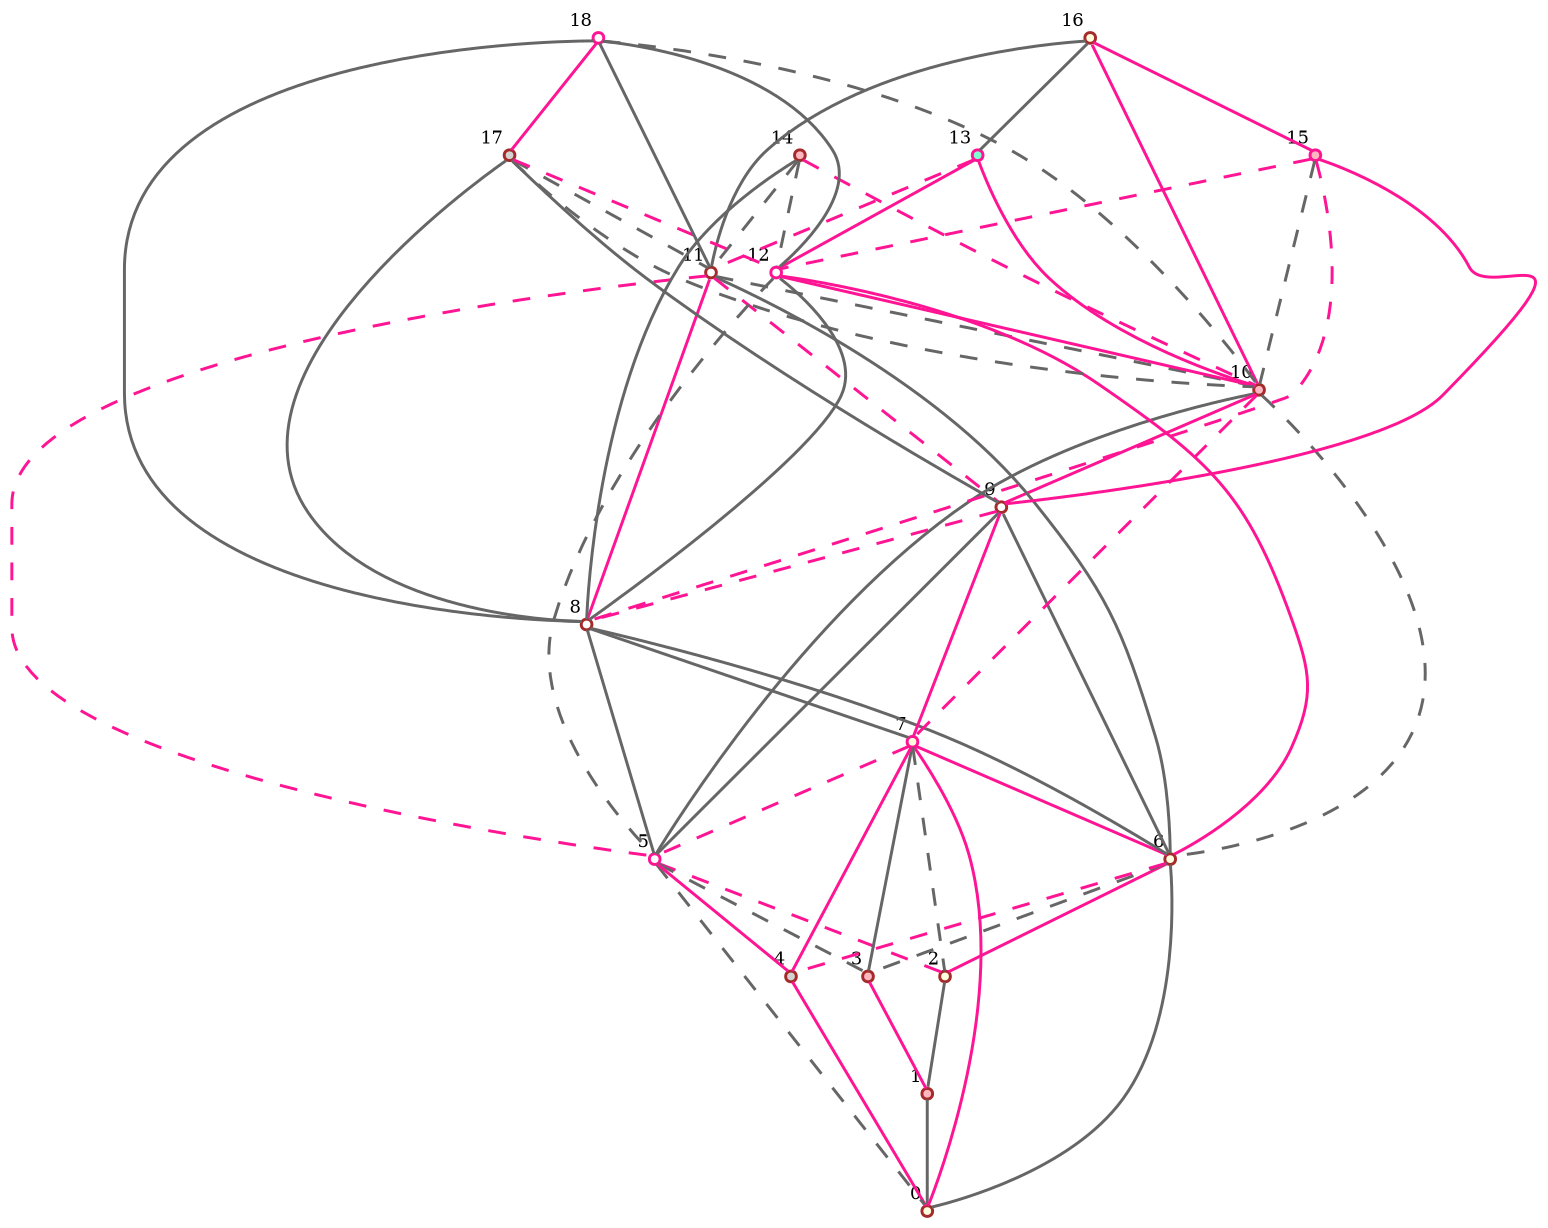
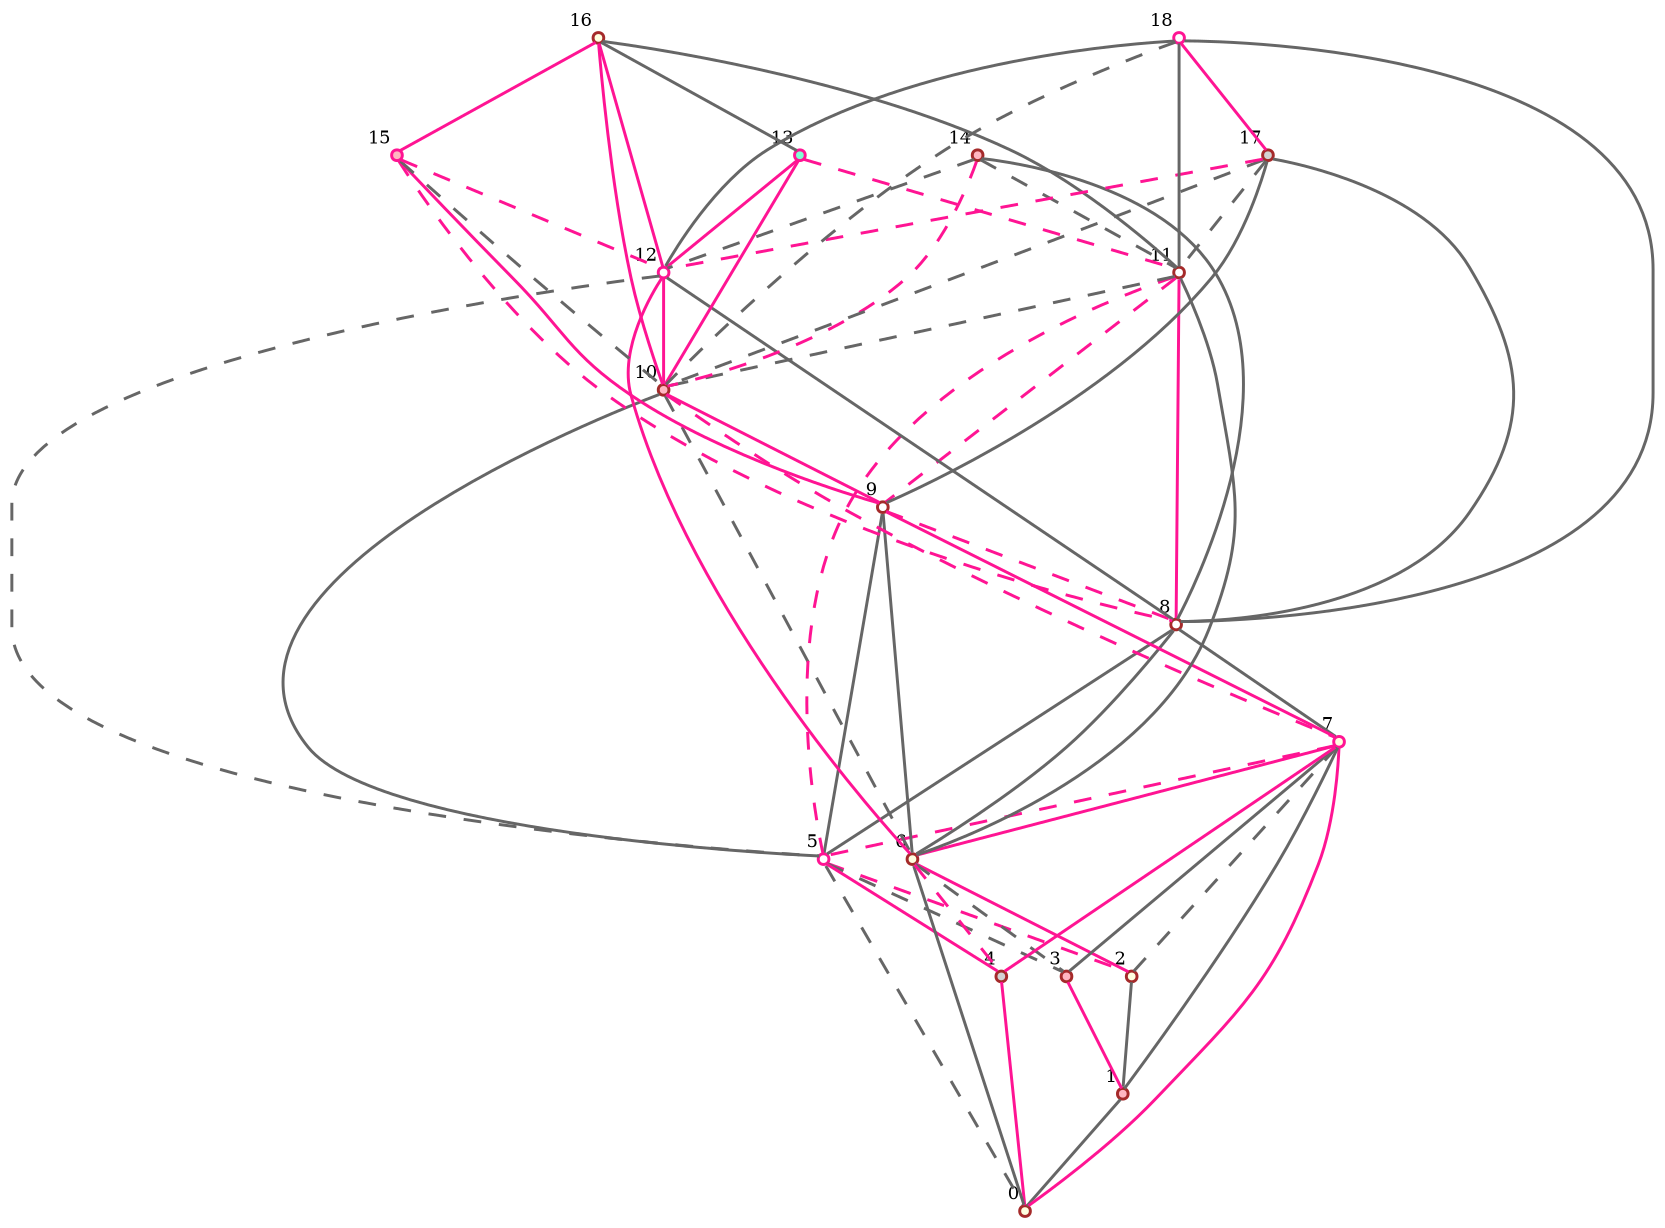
none -> (631, 155)
none -> (1240, 924)
